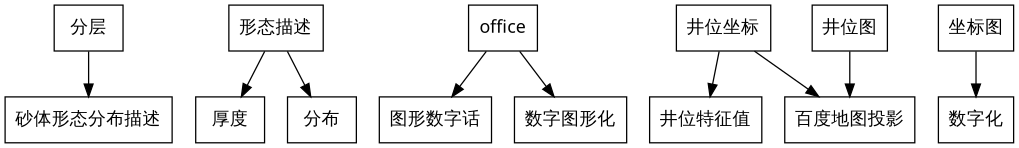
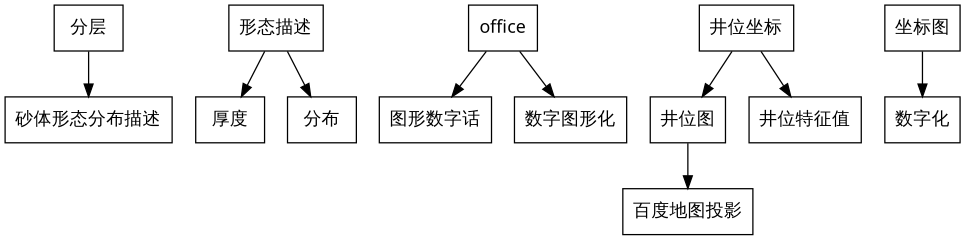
(781, 70) -> (721, 69)
